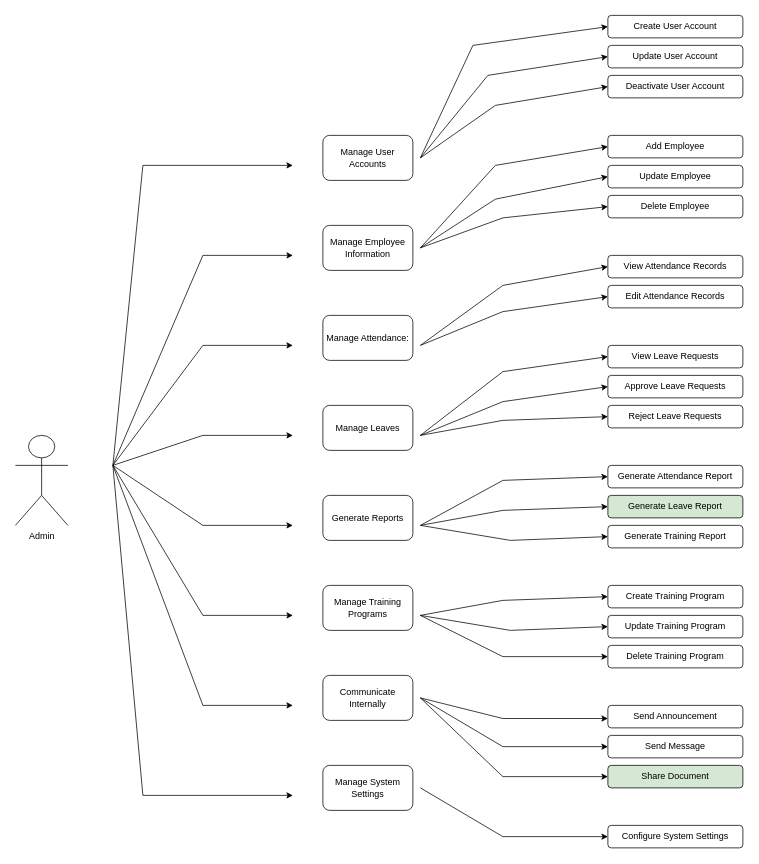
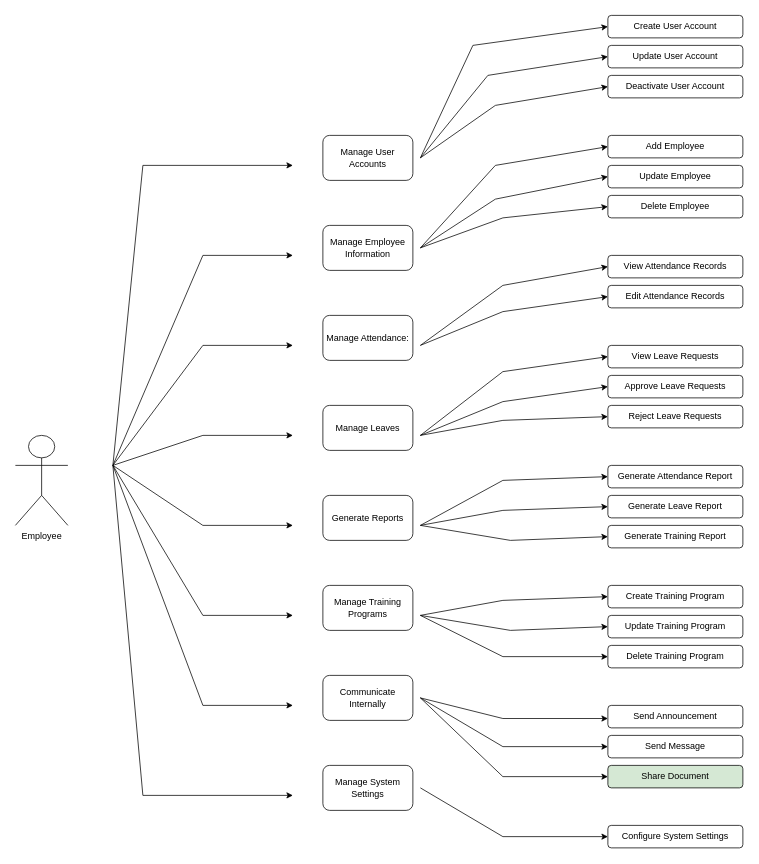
(675, 507) -> (675, 507)
(42, 536) -> (42, 536)
